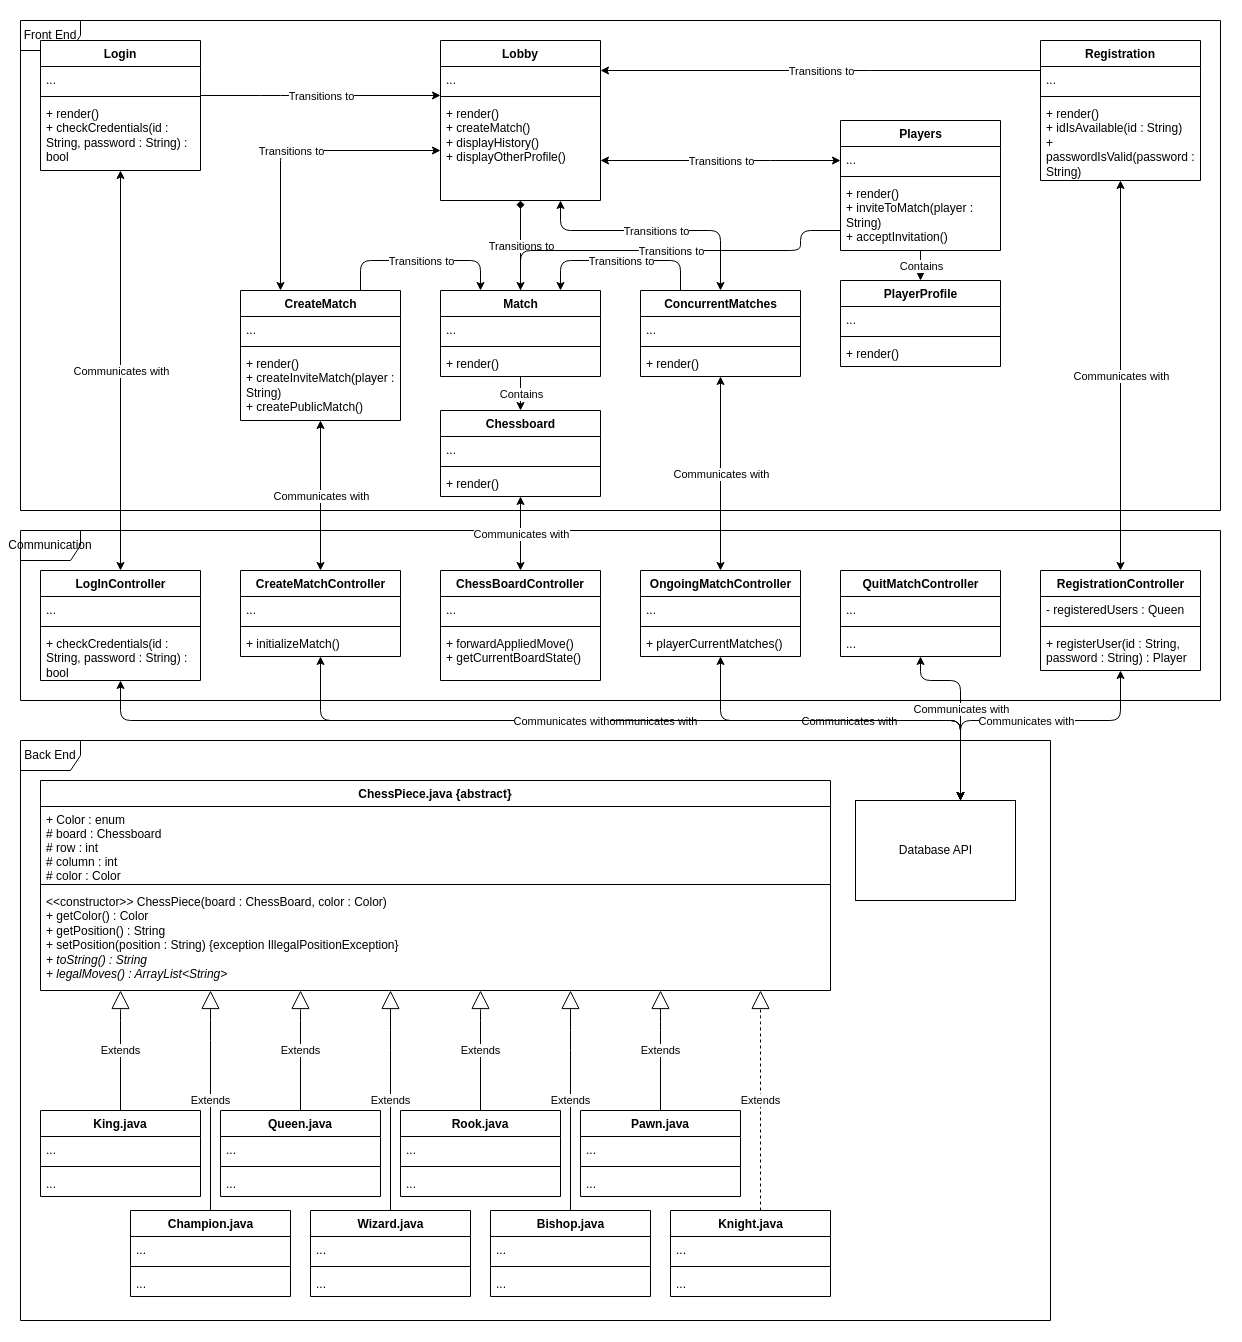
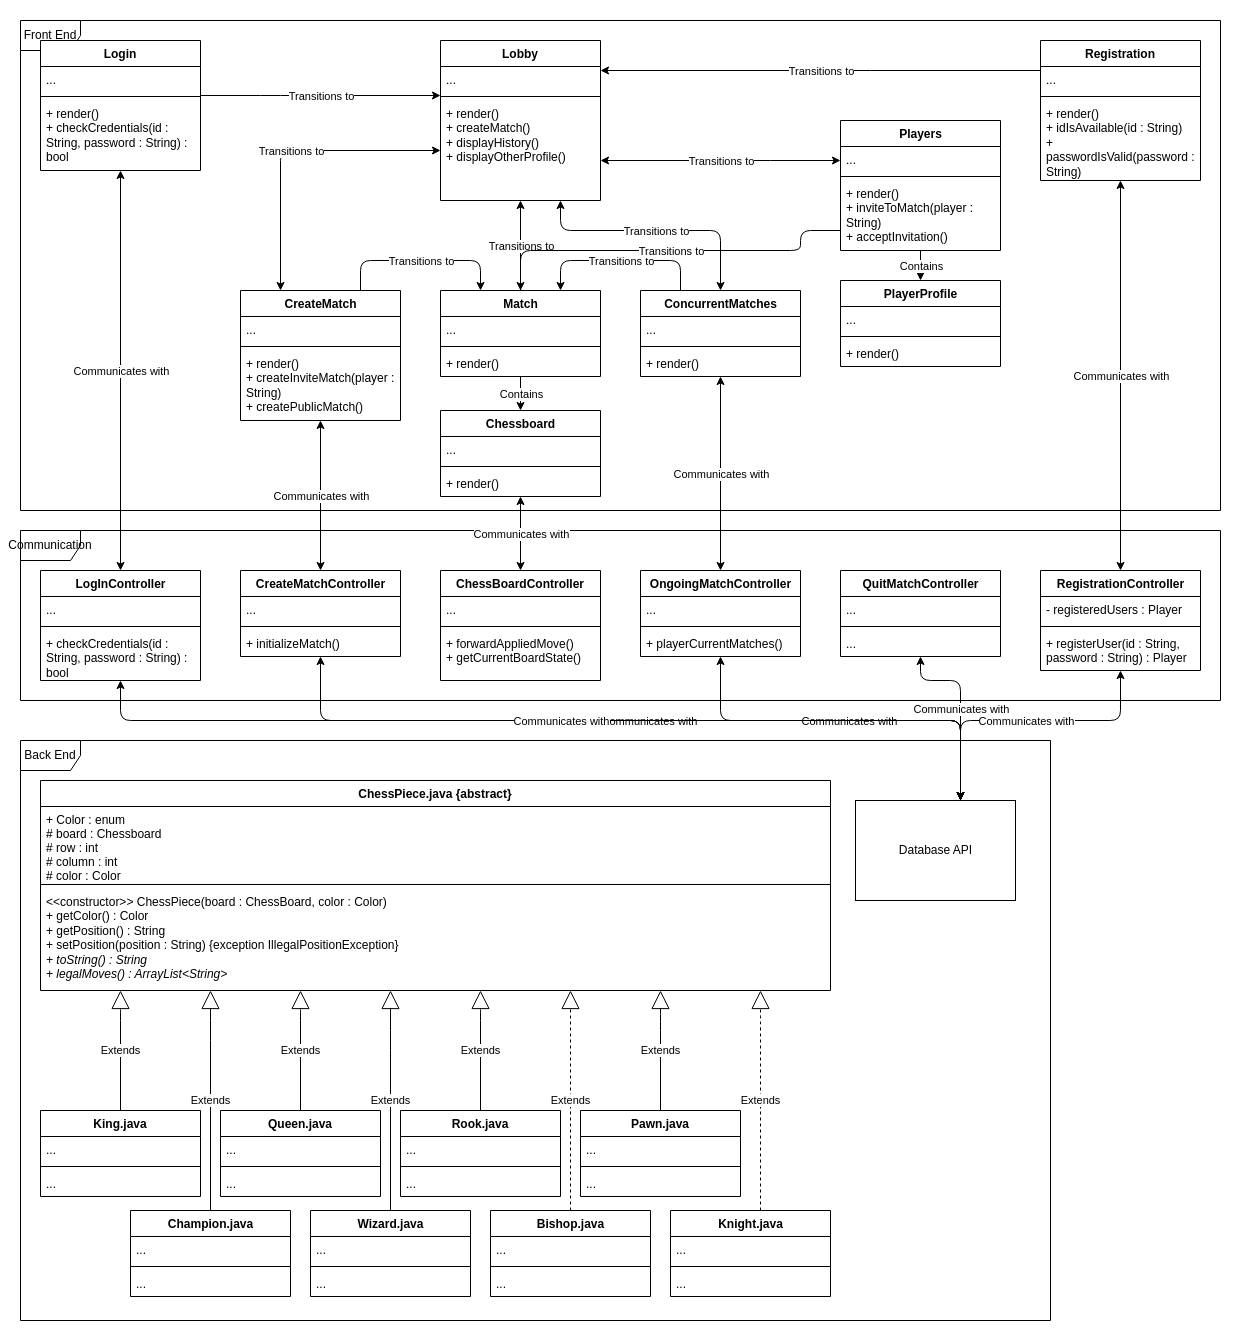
(521, 209) -> (521, 208)
(1122, 610) -> (1124, 610)
(571, 1158) -> (571, 1158)
